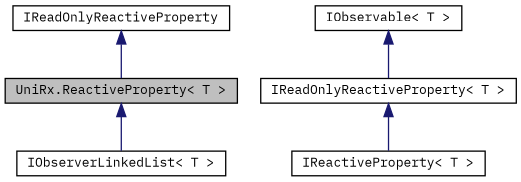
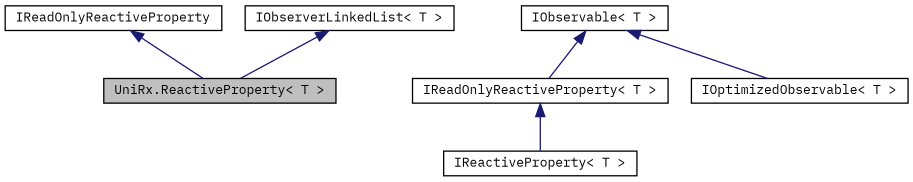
none -> (800, 91)
(121, 134) -> (279, 58)
